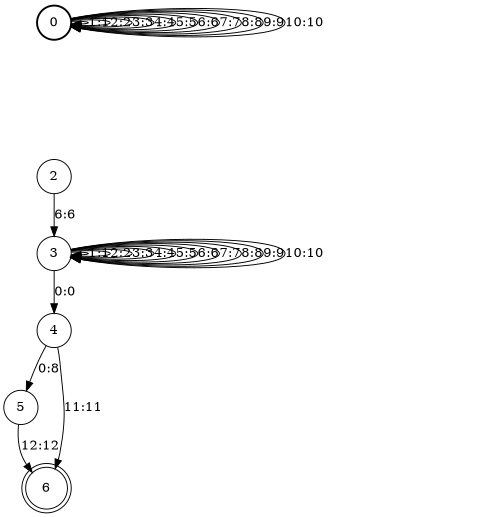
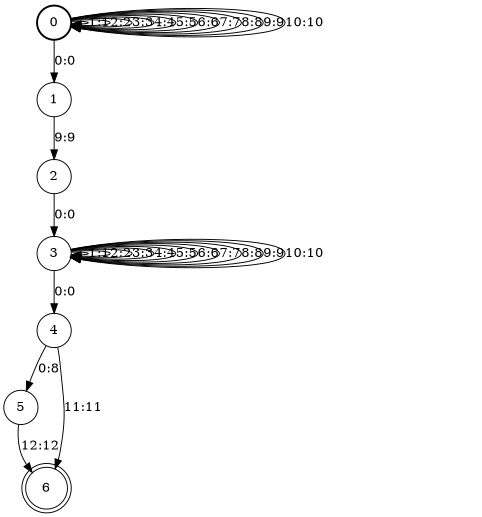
none -> (54, 100)
(65, 215) -> (65, 215)
